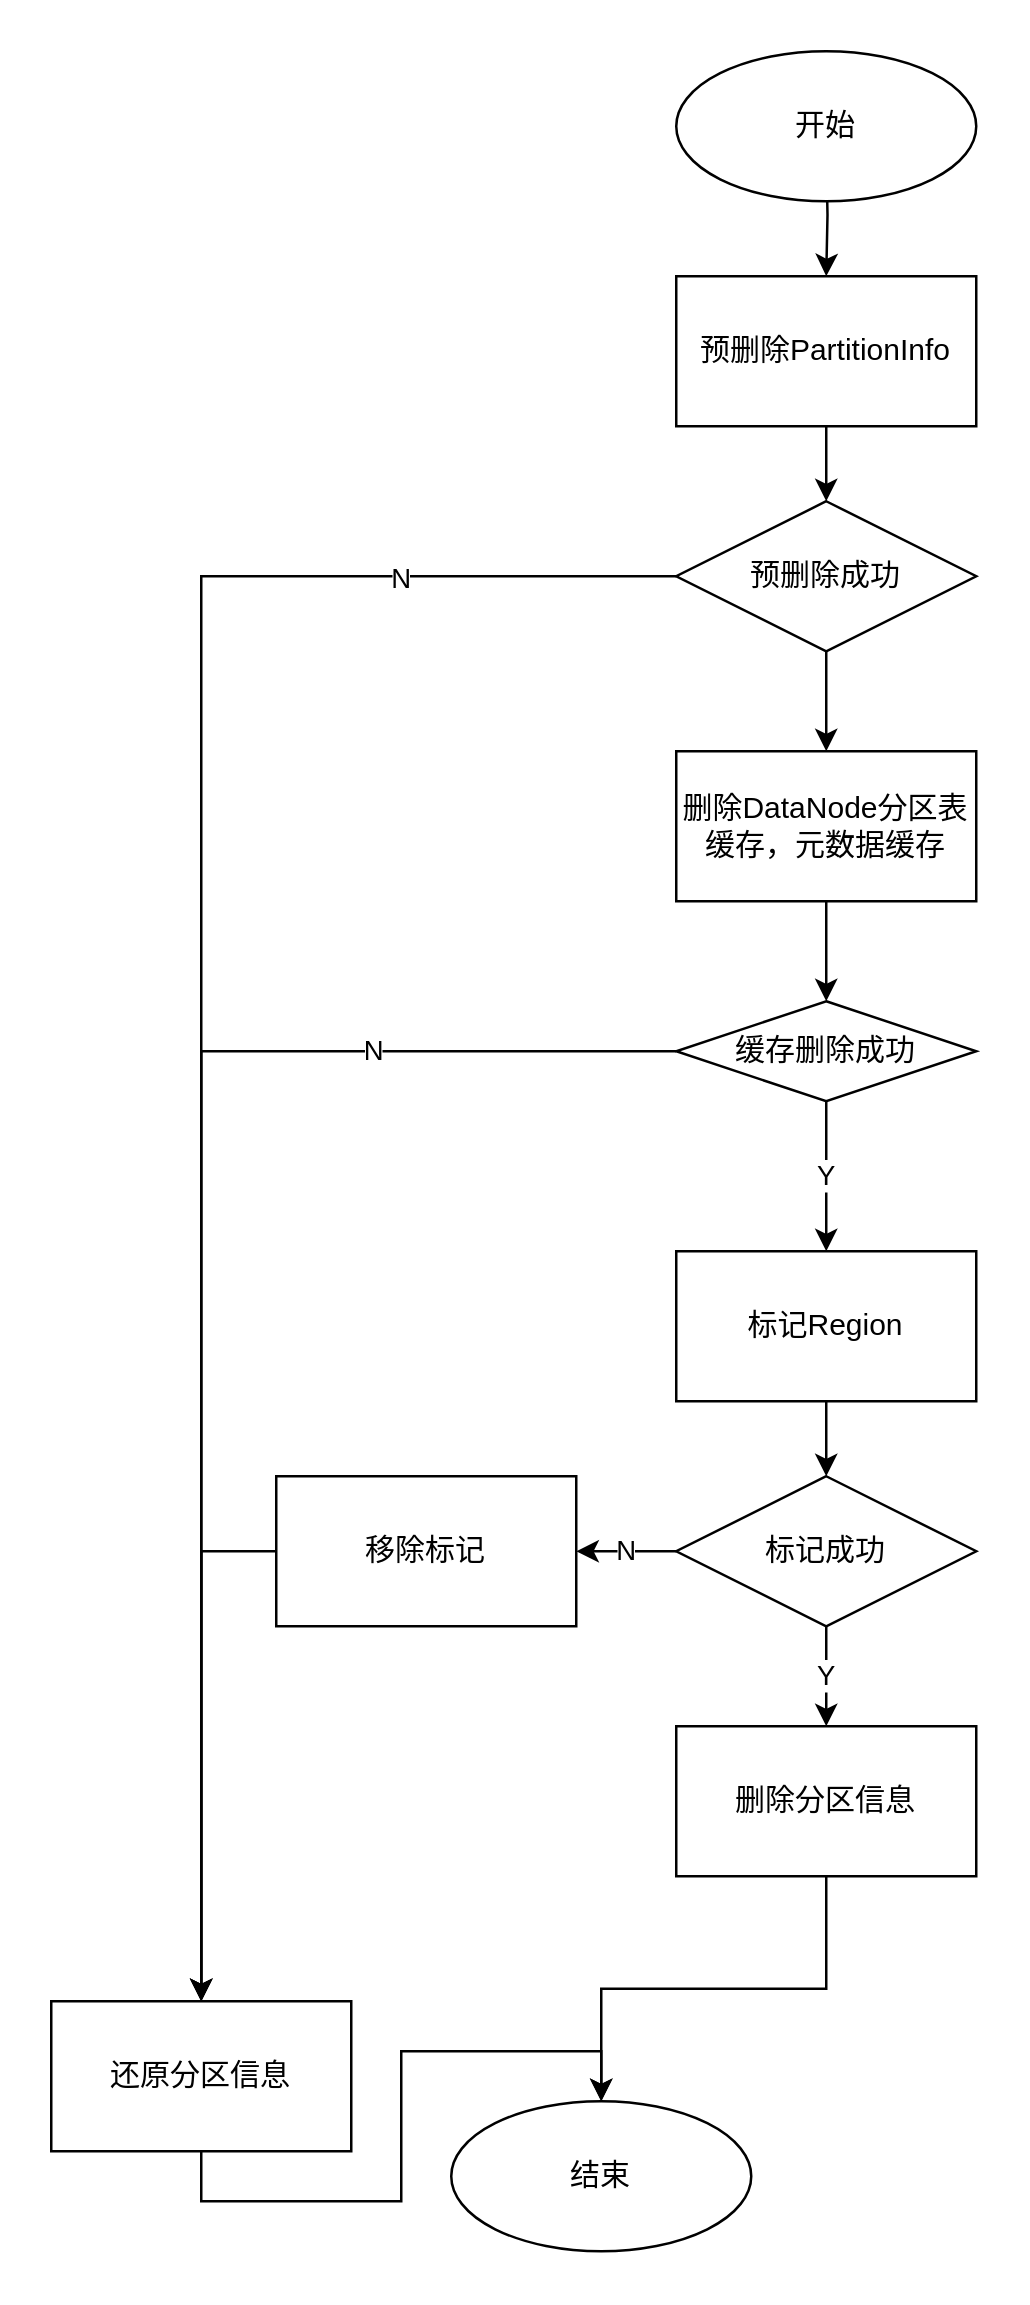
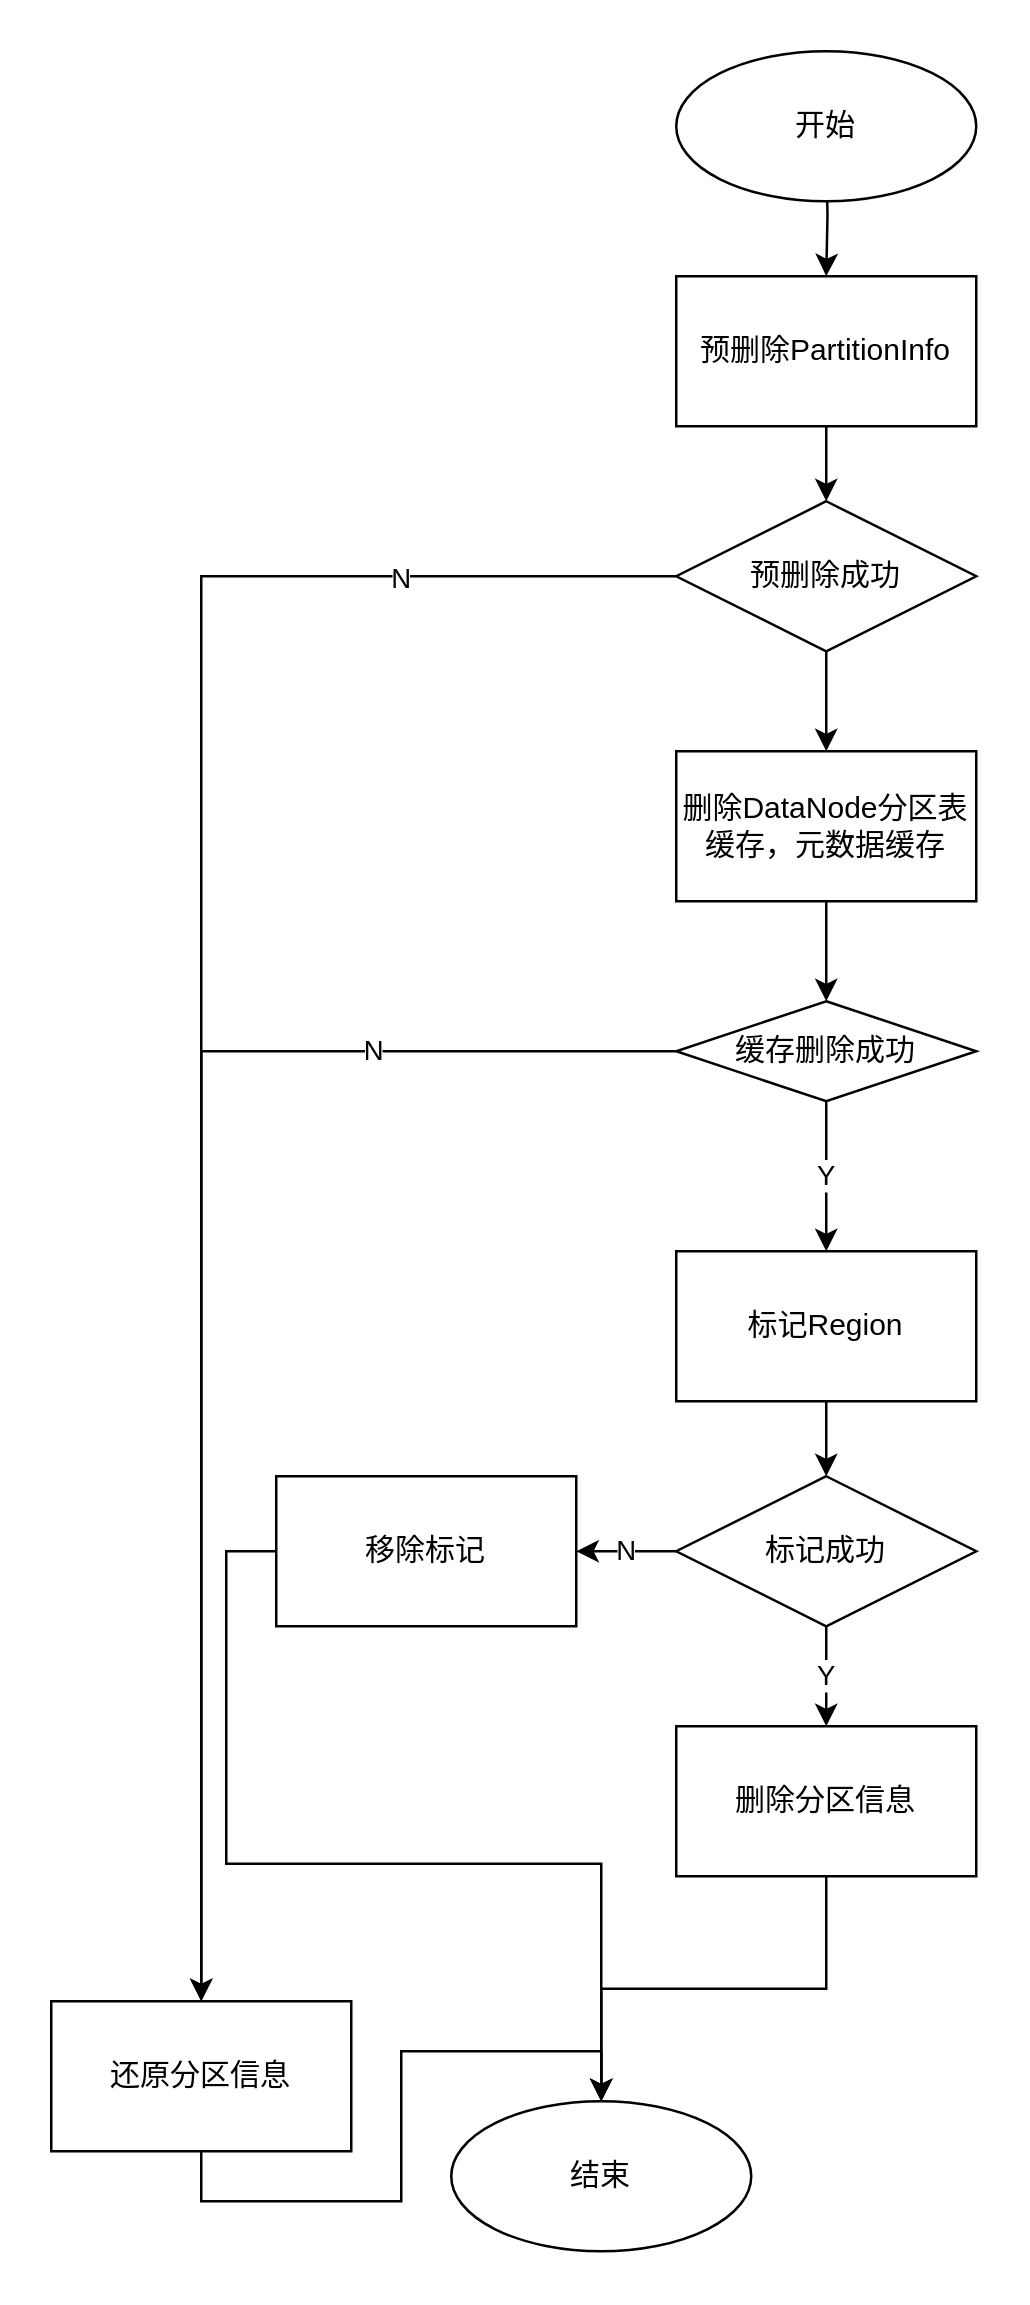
(218, 1551) -> (315, 1864)
